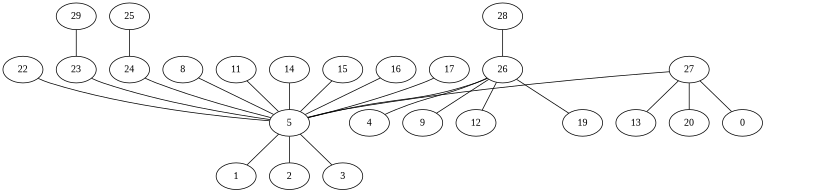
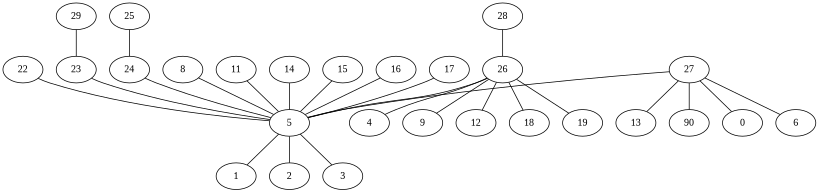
none -> (529, 123)
(689, 123) -> (689, 123)
none -> (796, 123)
